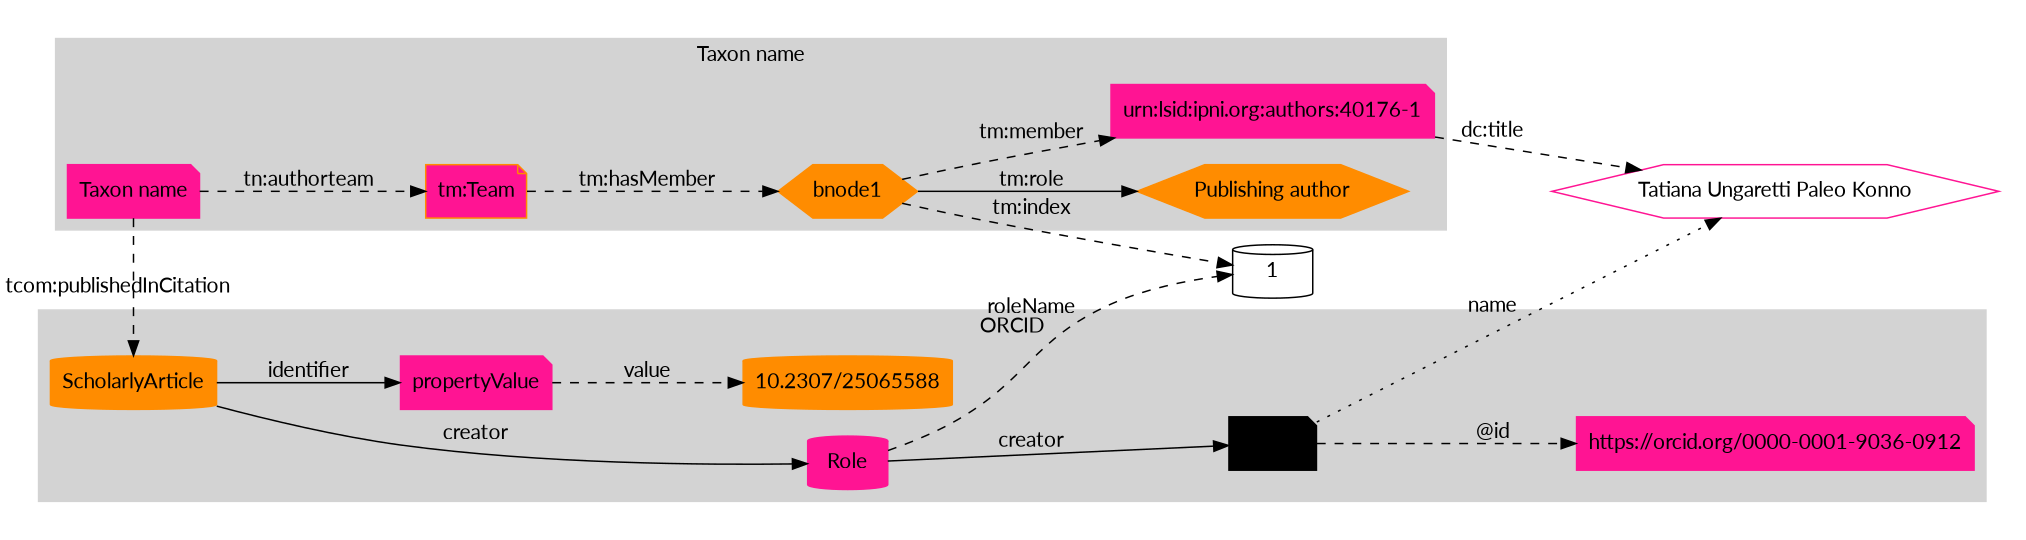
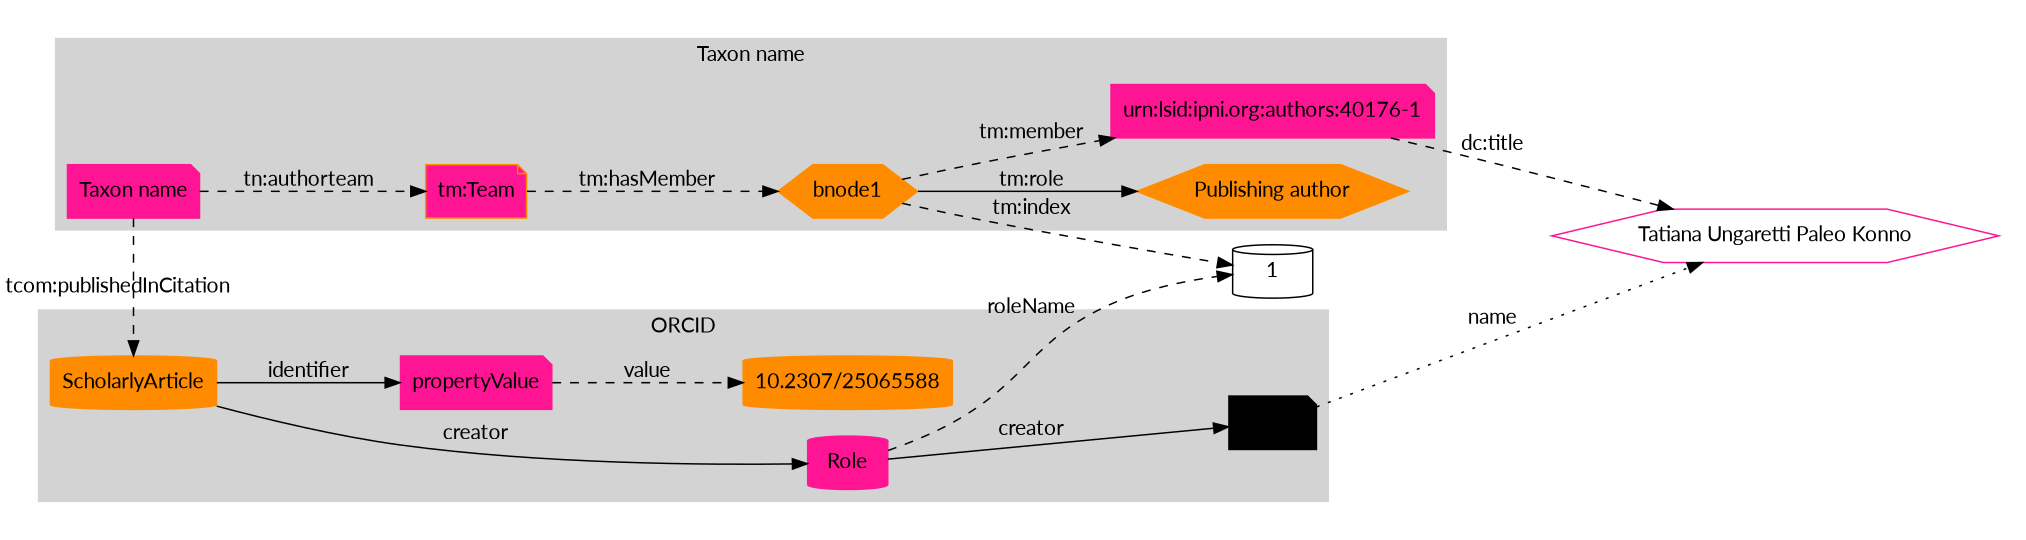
(1775, 444) -> none
